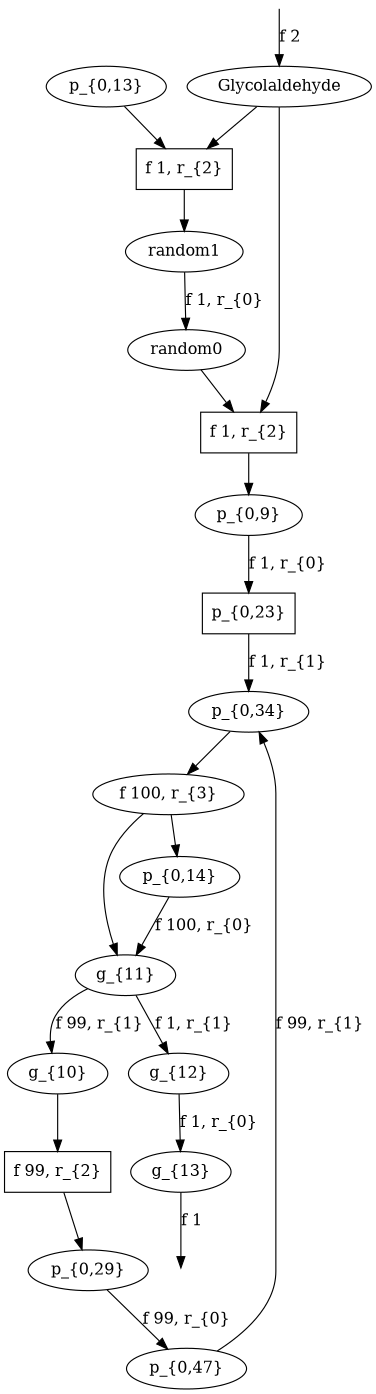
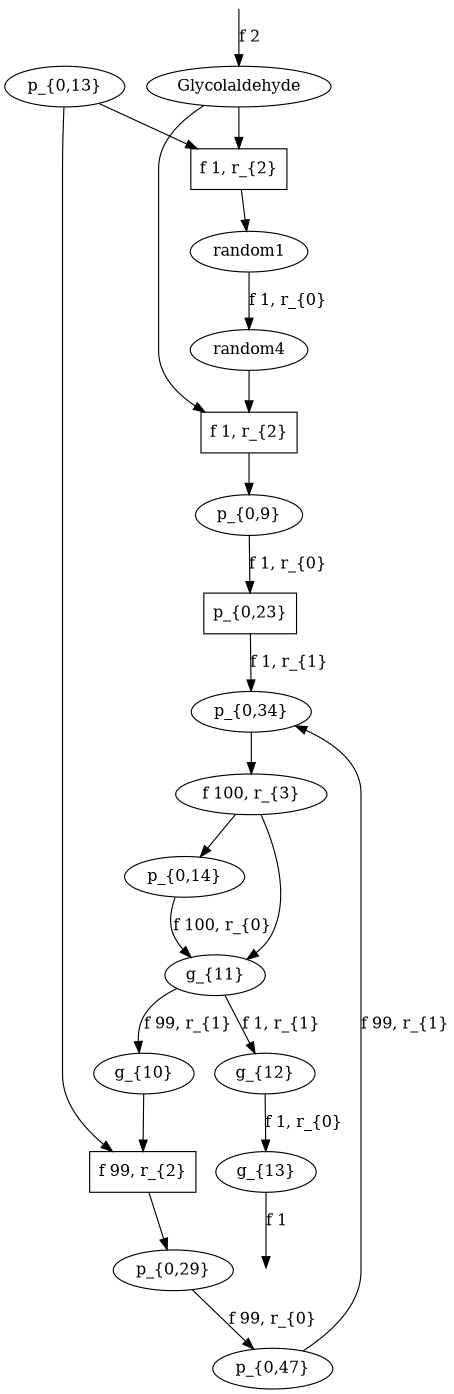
(187, 350) -> (249, 350)
none -> (63, 632)
